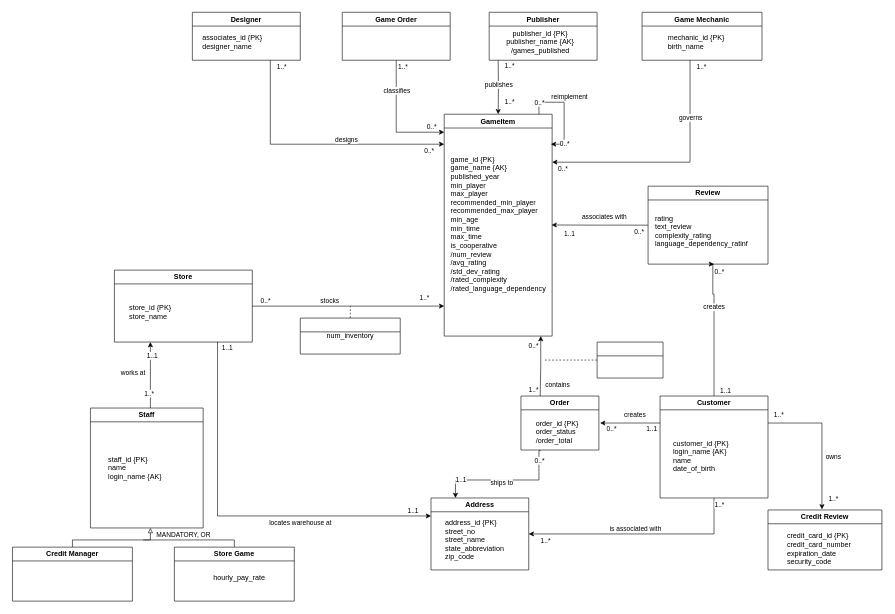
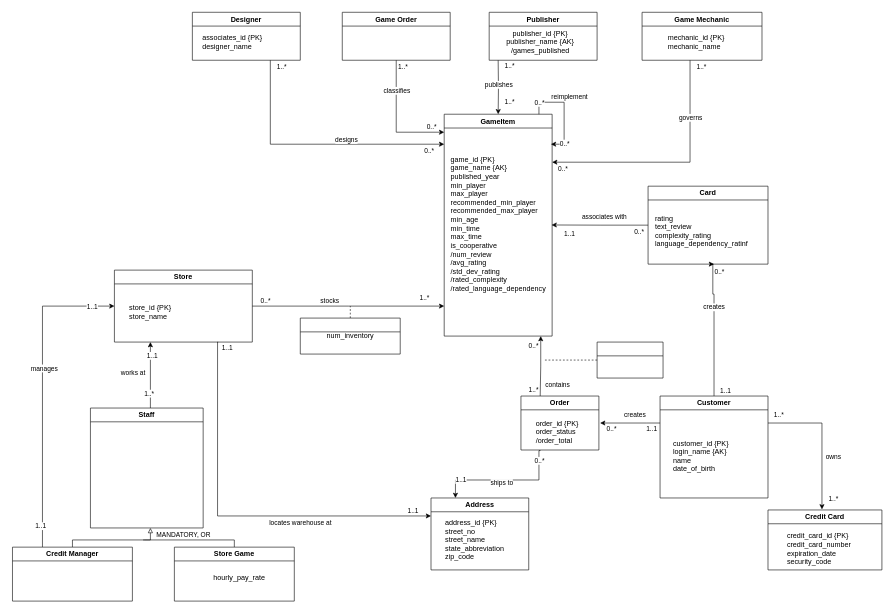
(697, 42) -> (697, 42)
(708, 194) -> (708, 194)
none -> (42, 425)
(140, 468) -> none
(714, 504) -> none
(825, 518) -> (825, 518)
